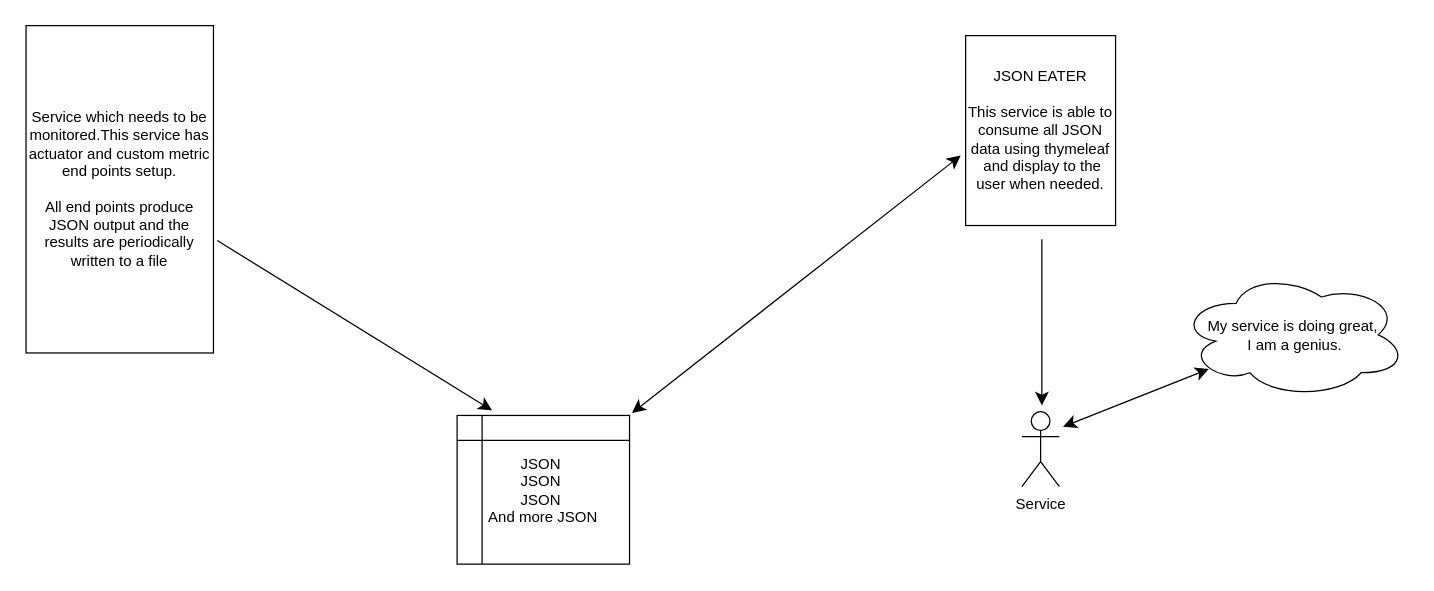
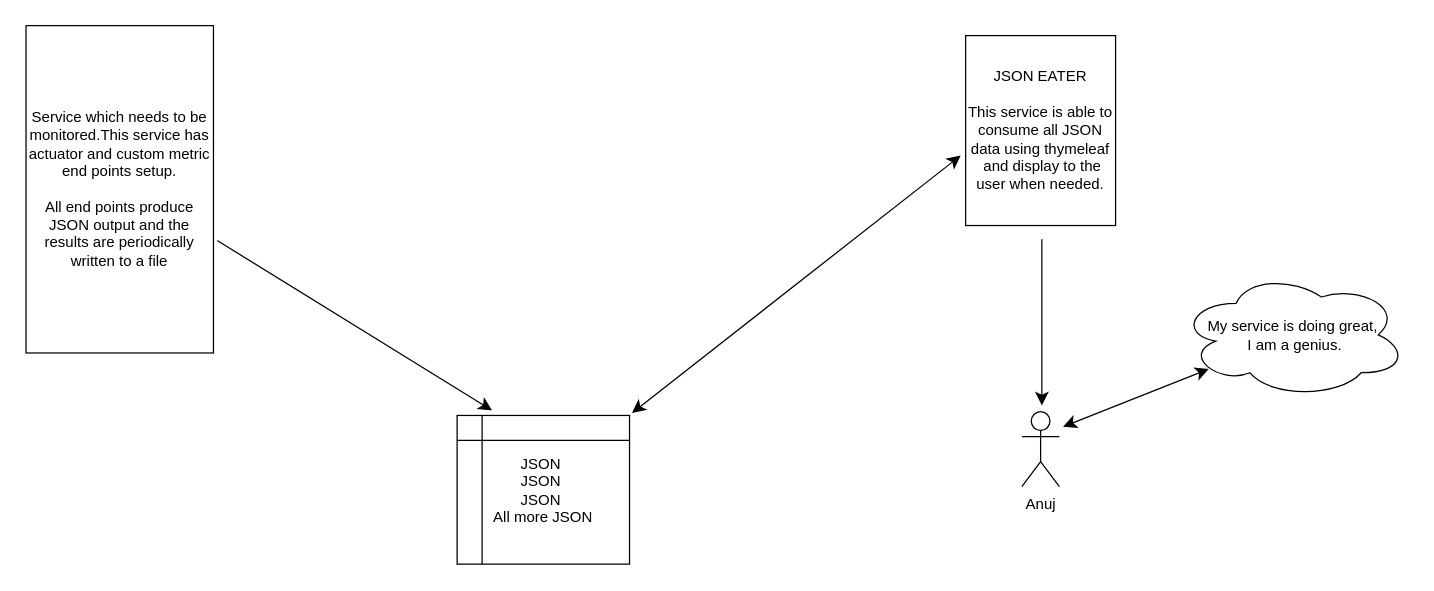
(543, 491) -> (543, 491)
(1041, 505) -> (1041, 505)
